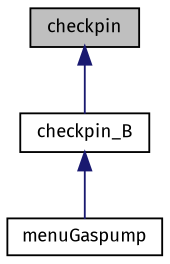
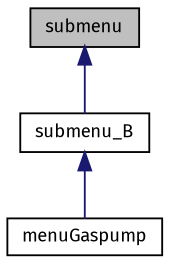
(85, 28) -> (85, 28)
(85, 133) -> (85, 133)
